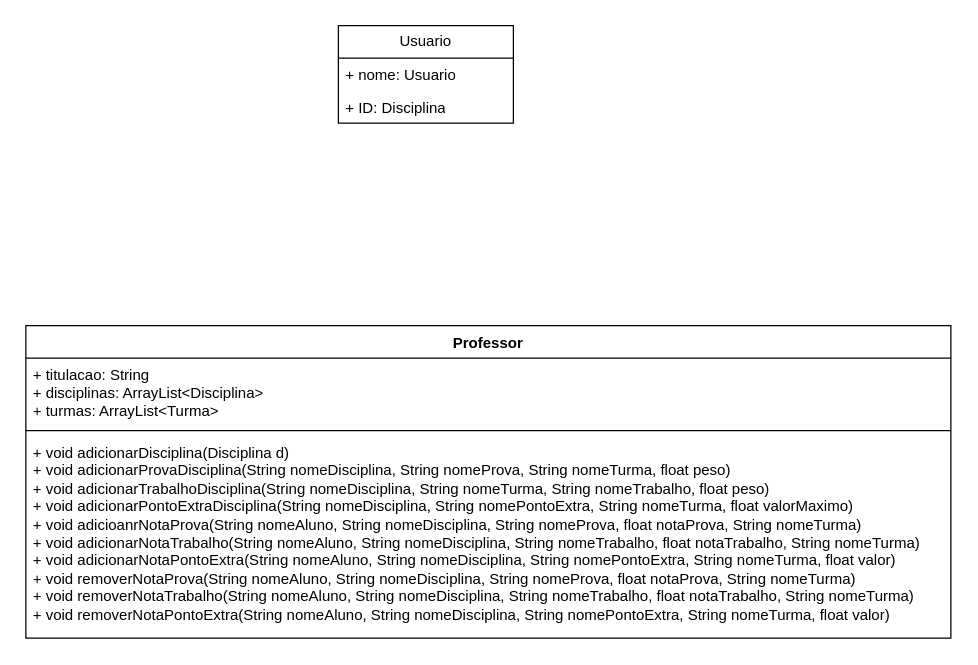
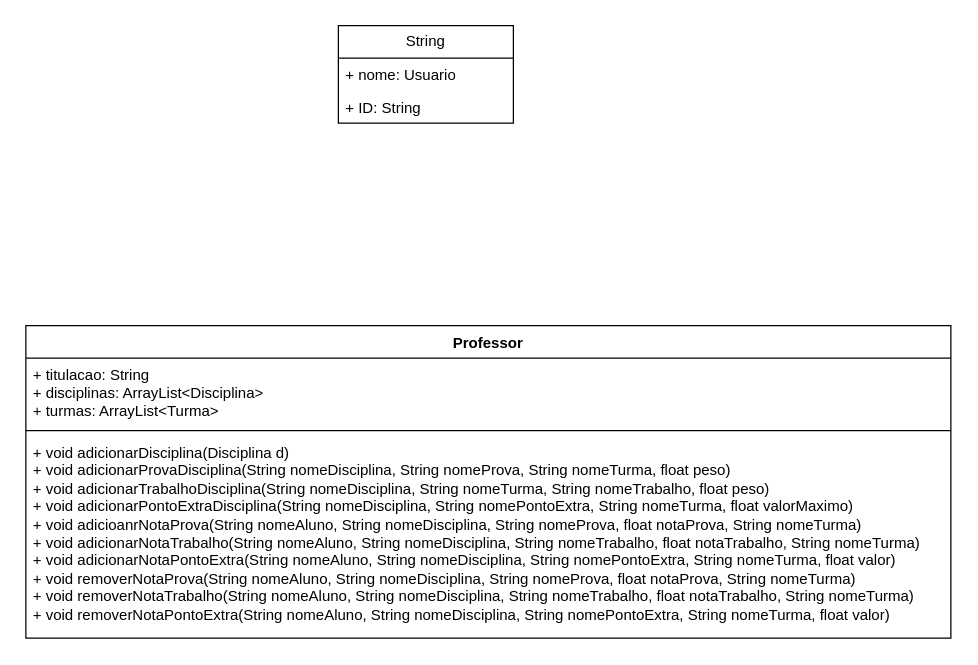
(426, 42) -> (426, 42)
(399, 108) -> (388, 108)
